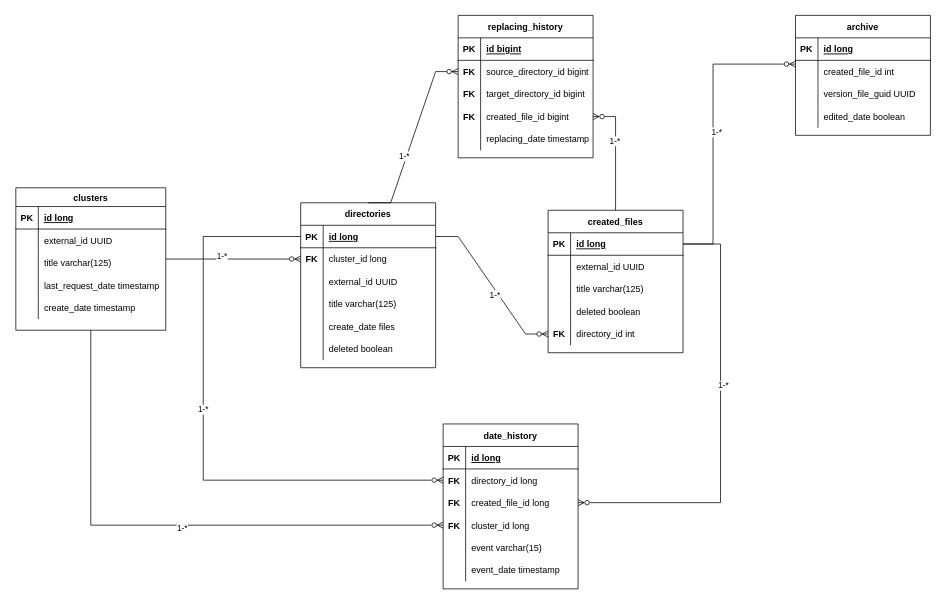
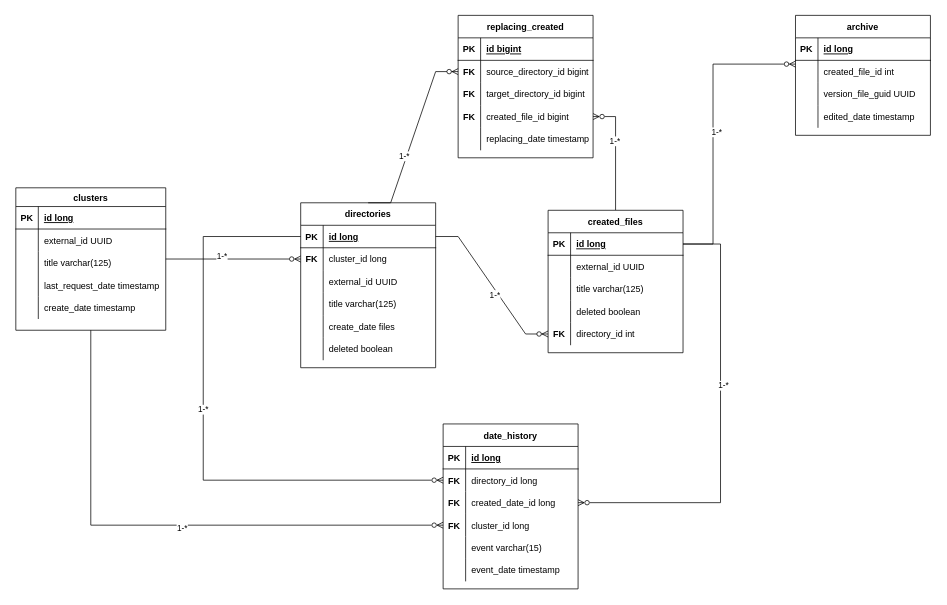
(525, 27) -> (525, 27)
(868, 117) -> (873, 117)
(516, 503) -> (518, 503)
